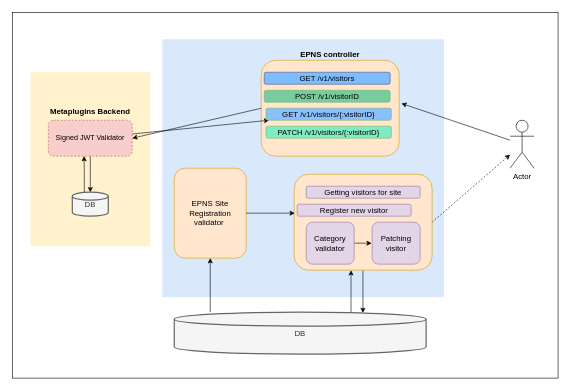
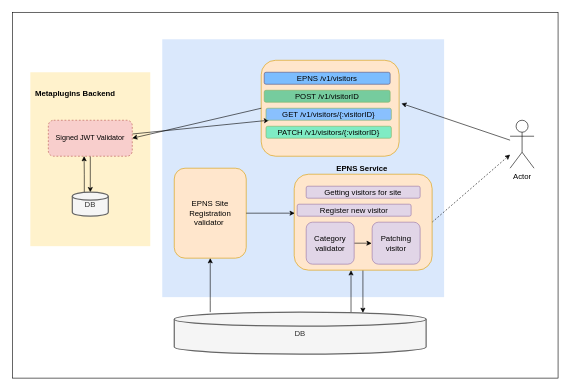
(330, 54) -> none
(327, 78) -> (327, 78)
(90, 111) -> (75, 93)
none -> (363, 168)
